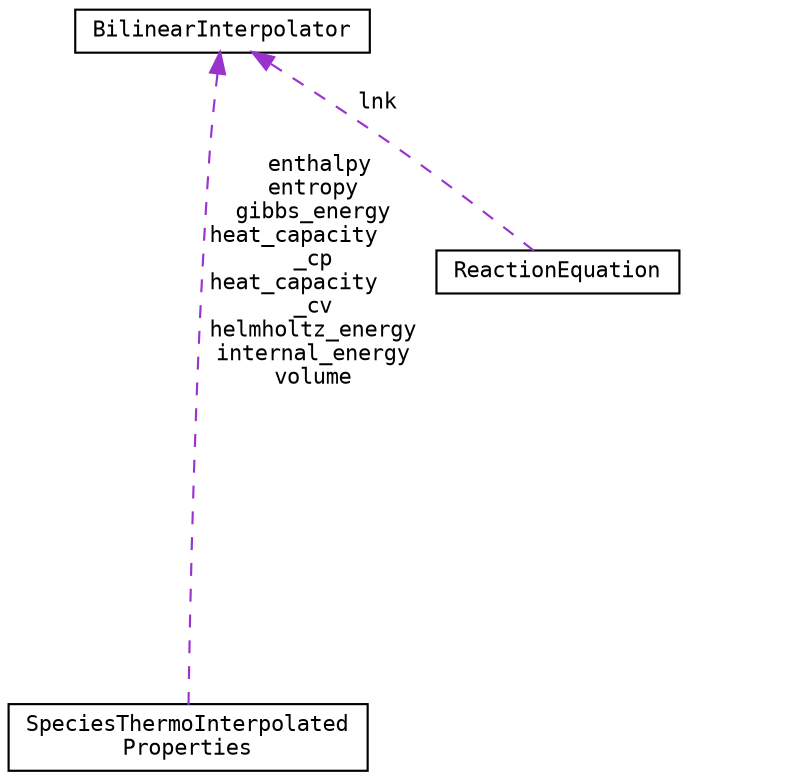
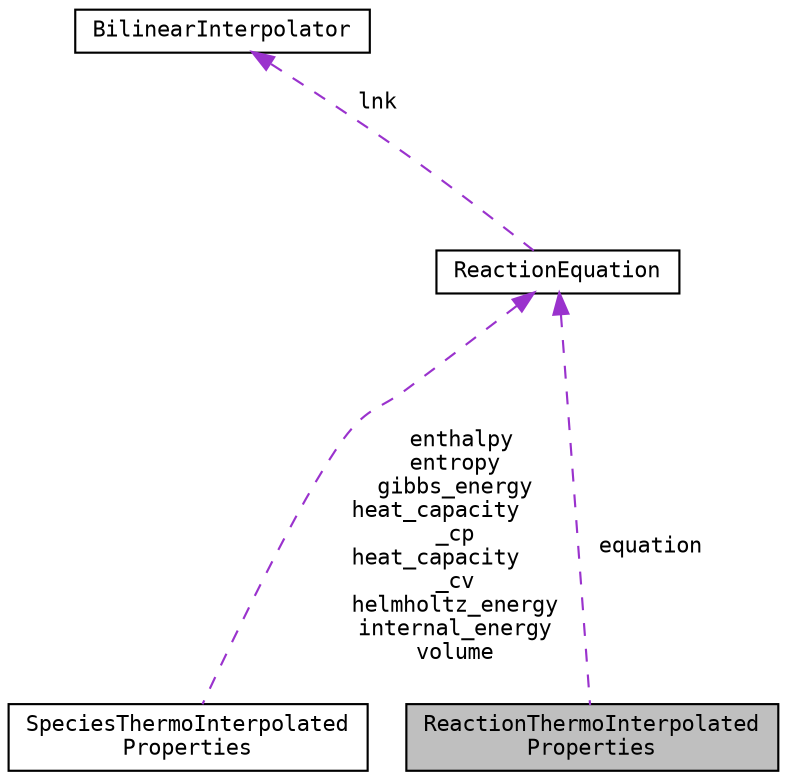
(197, 389) -> (321, 473)
none -> (592, 737)
